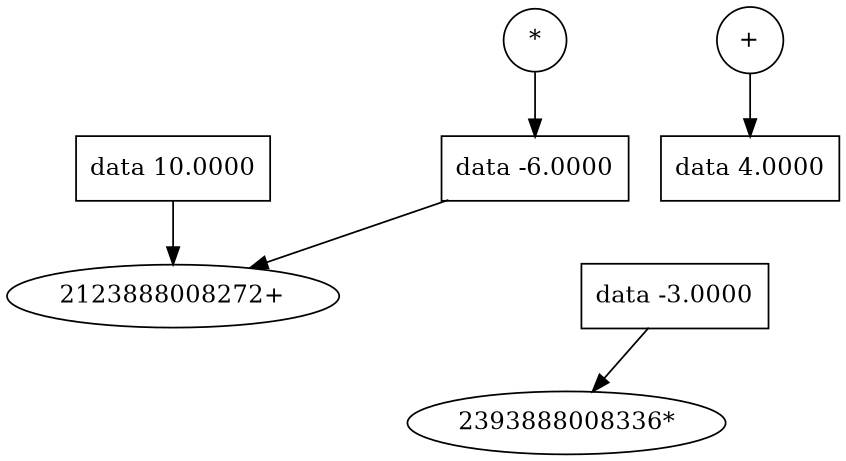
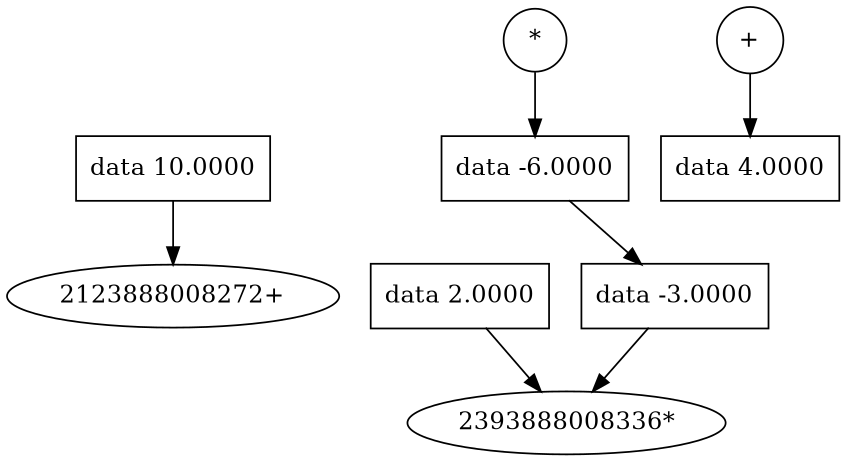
(358, 231) -> (598, 226)
none -> (460, 296)
